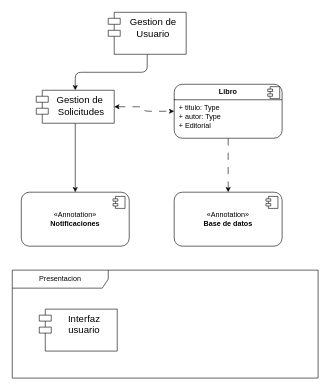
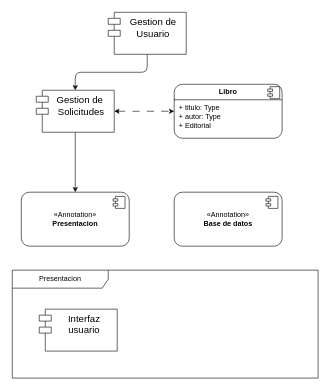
(75, 107) -> (75, 111)
(228, 186) -> none
(75, 219) -> (75, 219)
